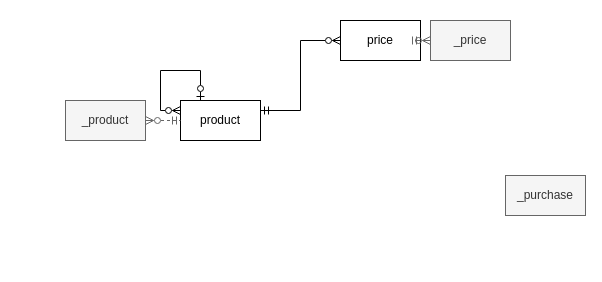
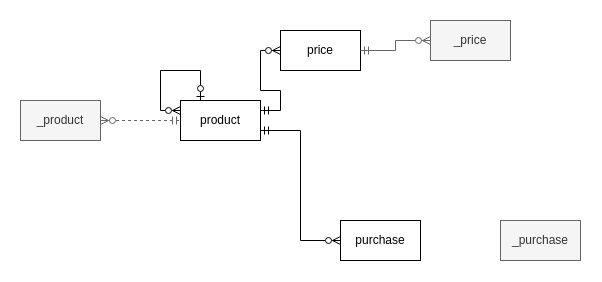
(381, 41) -> (321, 51)
(106, 121) -> (61, 121)
none -> (301, 178)
(546, 196) -> (541, 241)
none -> (381, 241)
